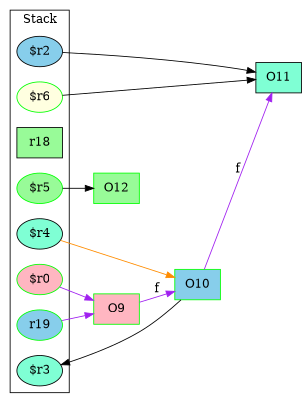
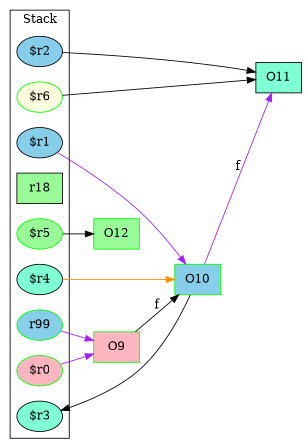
none -> (40, 143)
(153, 298) -> (154, 316)
(40, 325) -> (40, 325)
